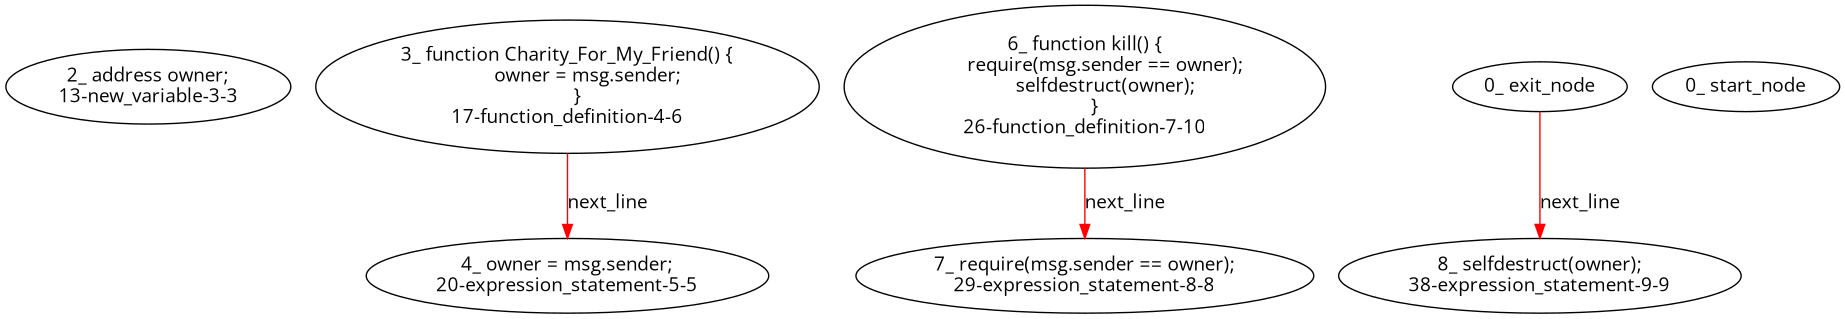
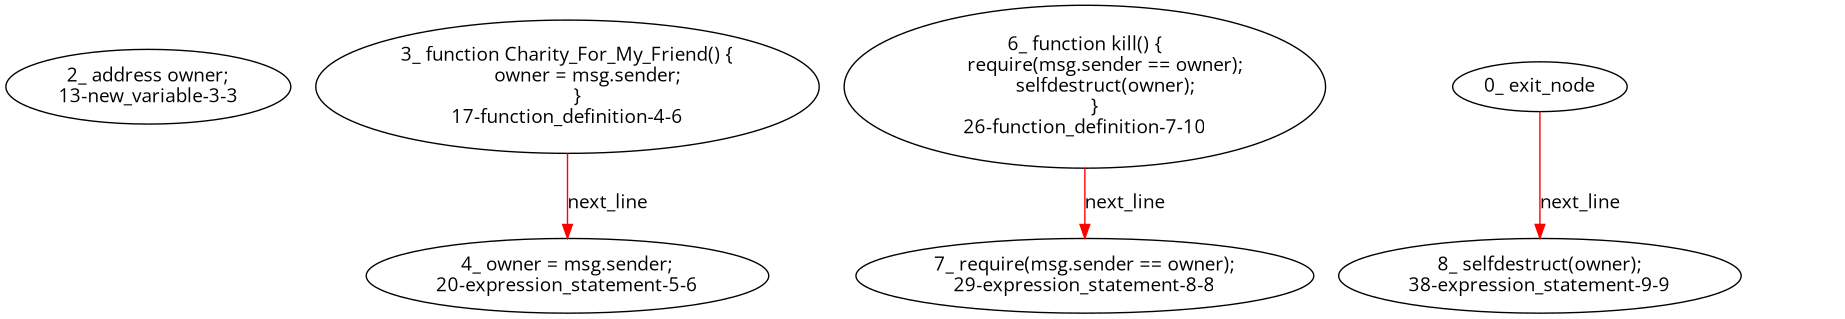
(1746, 87) -> none
(567, 276) -> (567, 276)
